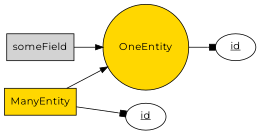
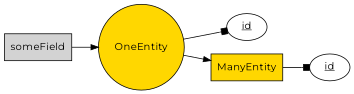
(84, 79) -> (194, 57)
